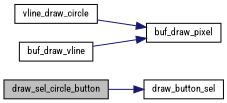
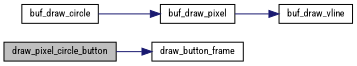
(56, 14) -> (60, 14)
(115, 43) -> (252, 14)
(56, 89) -> (60, 52)
(184, 89) -> (198, 52)
